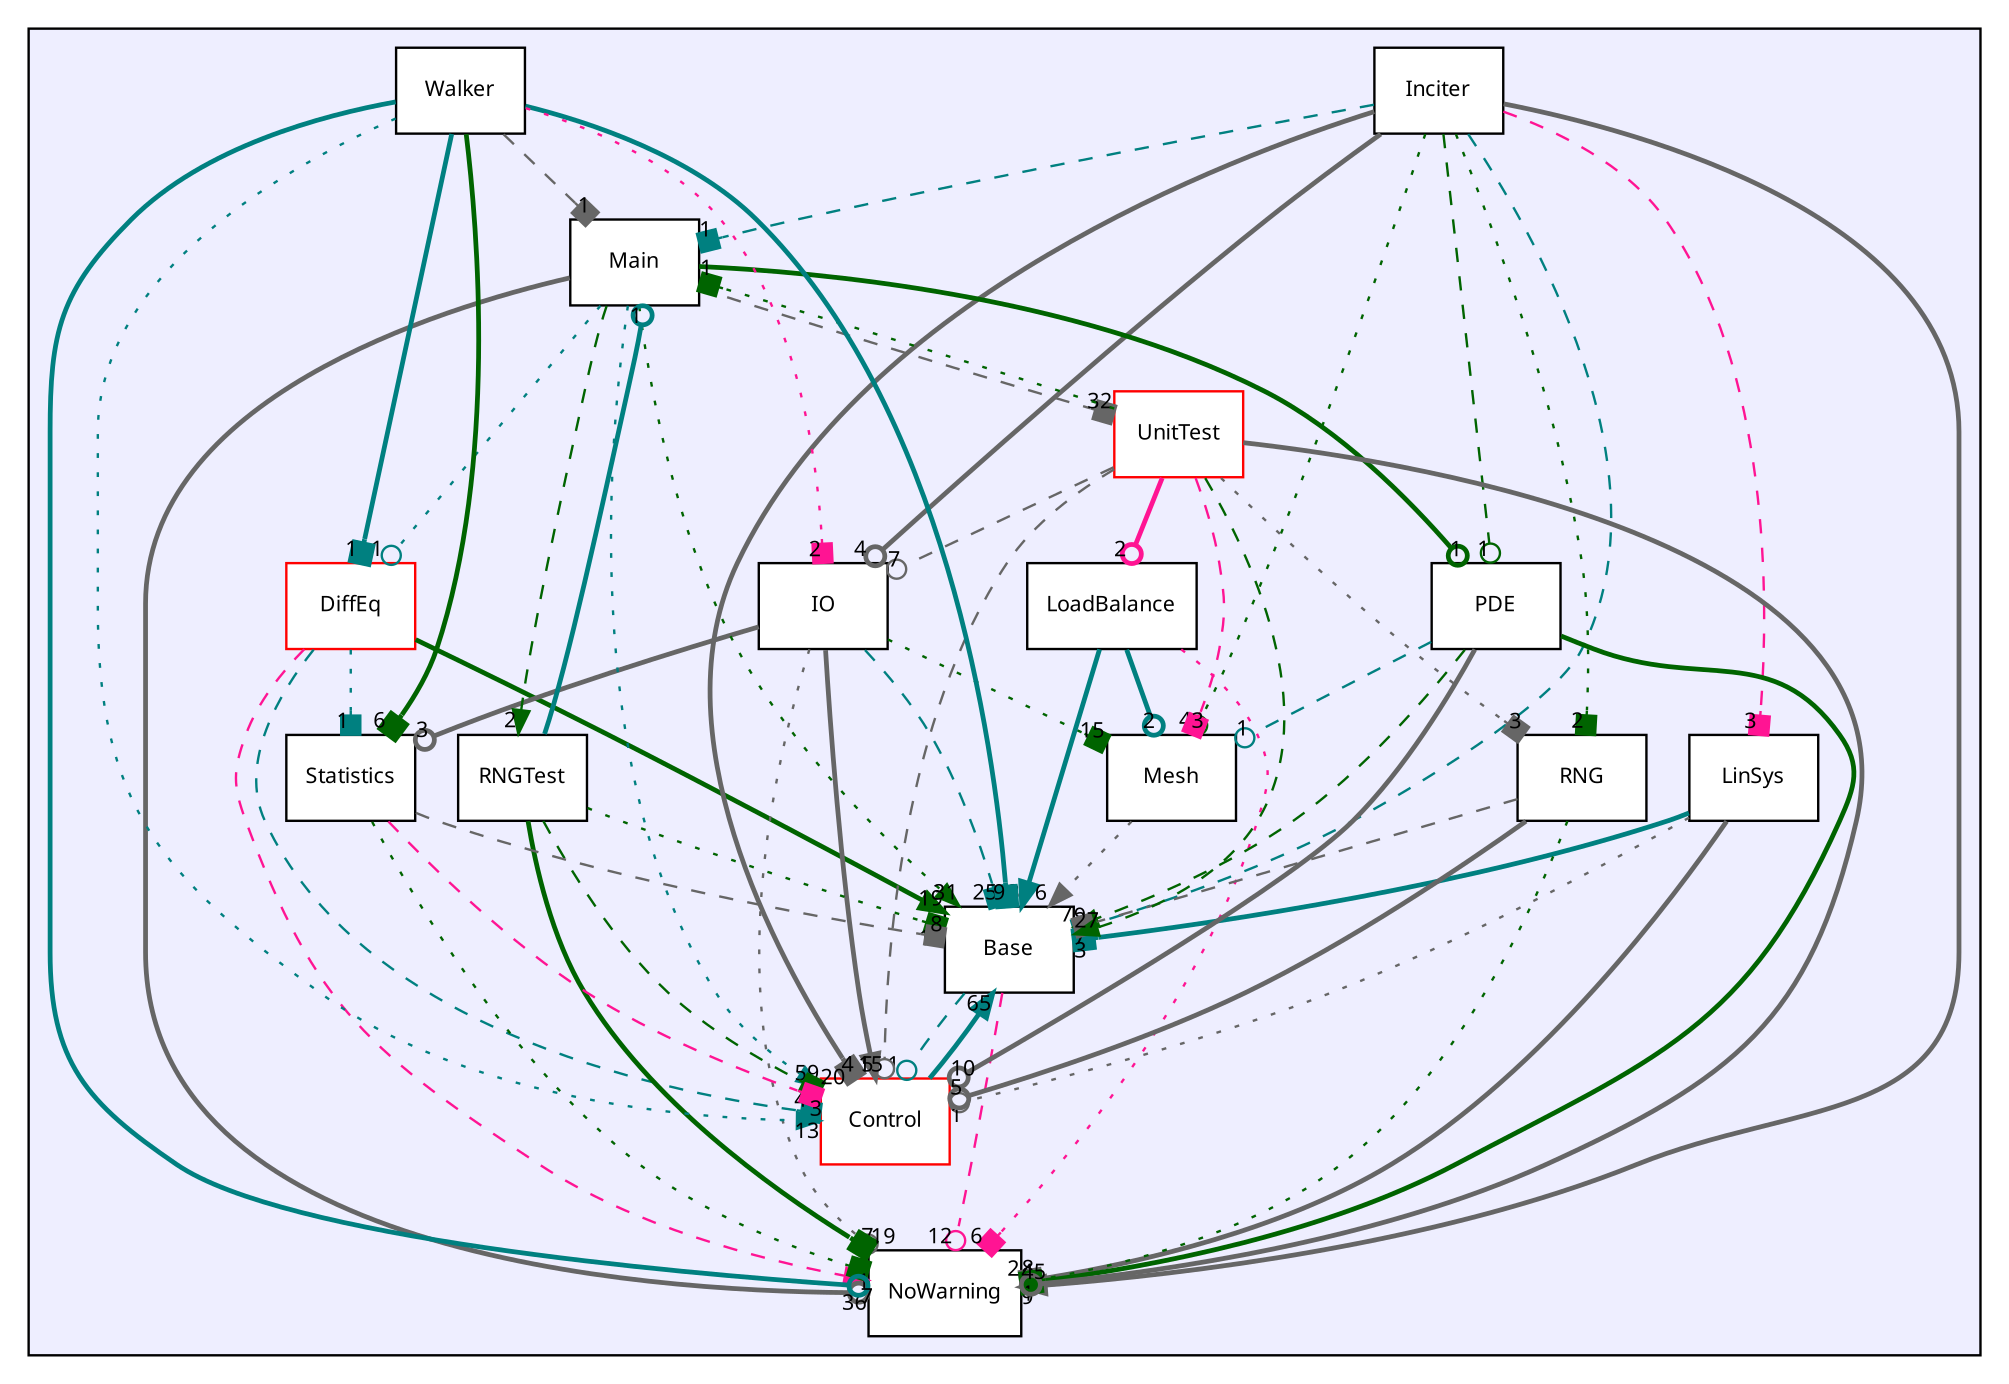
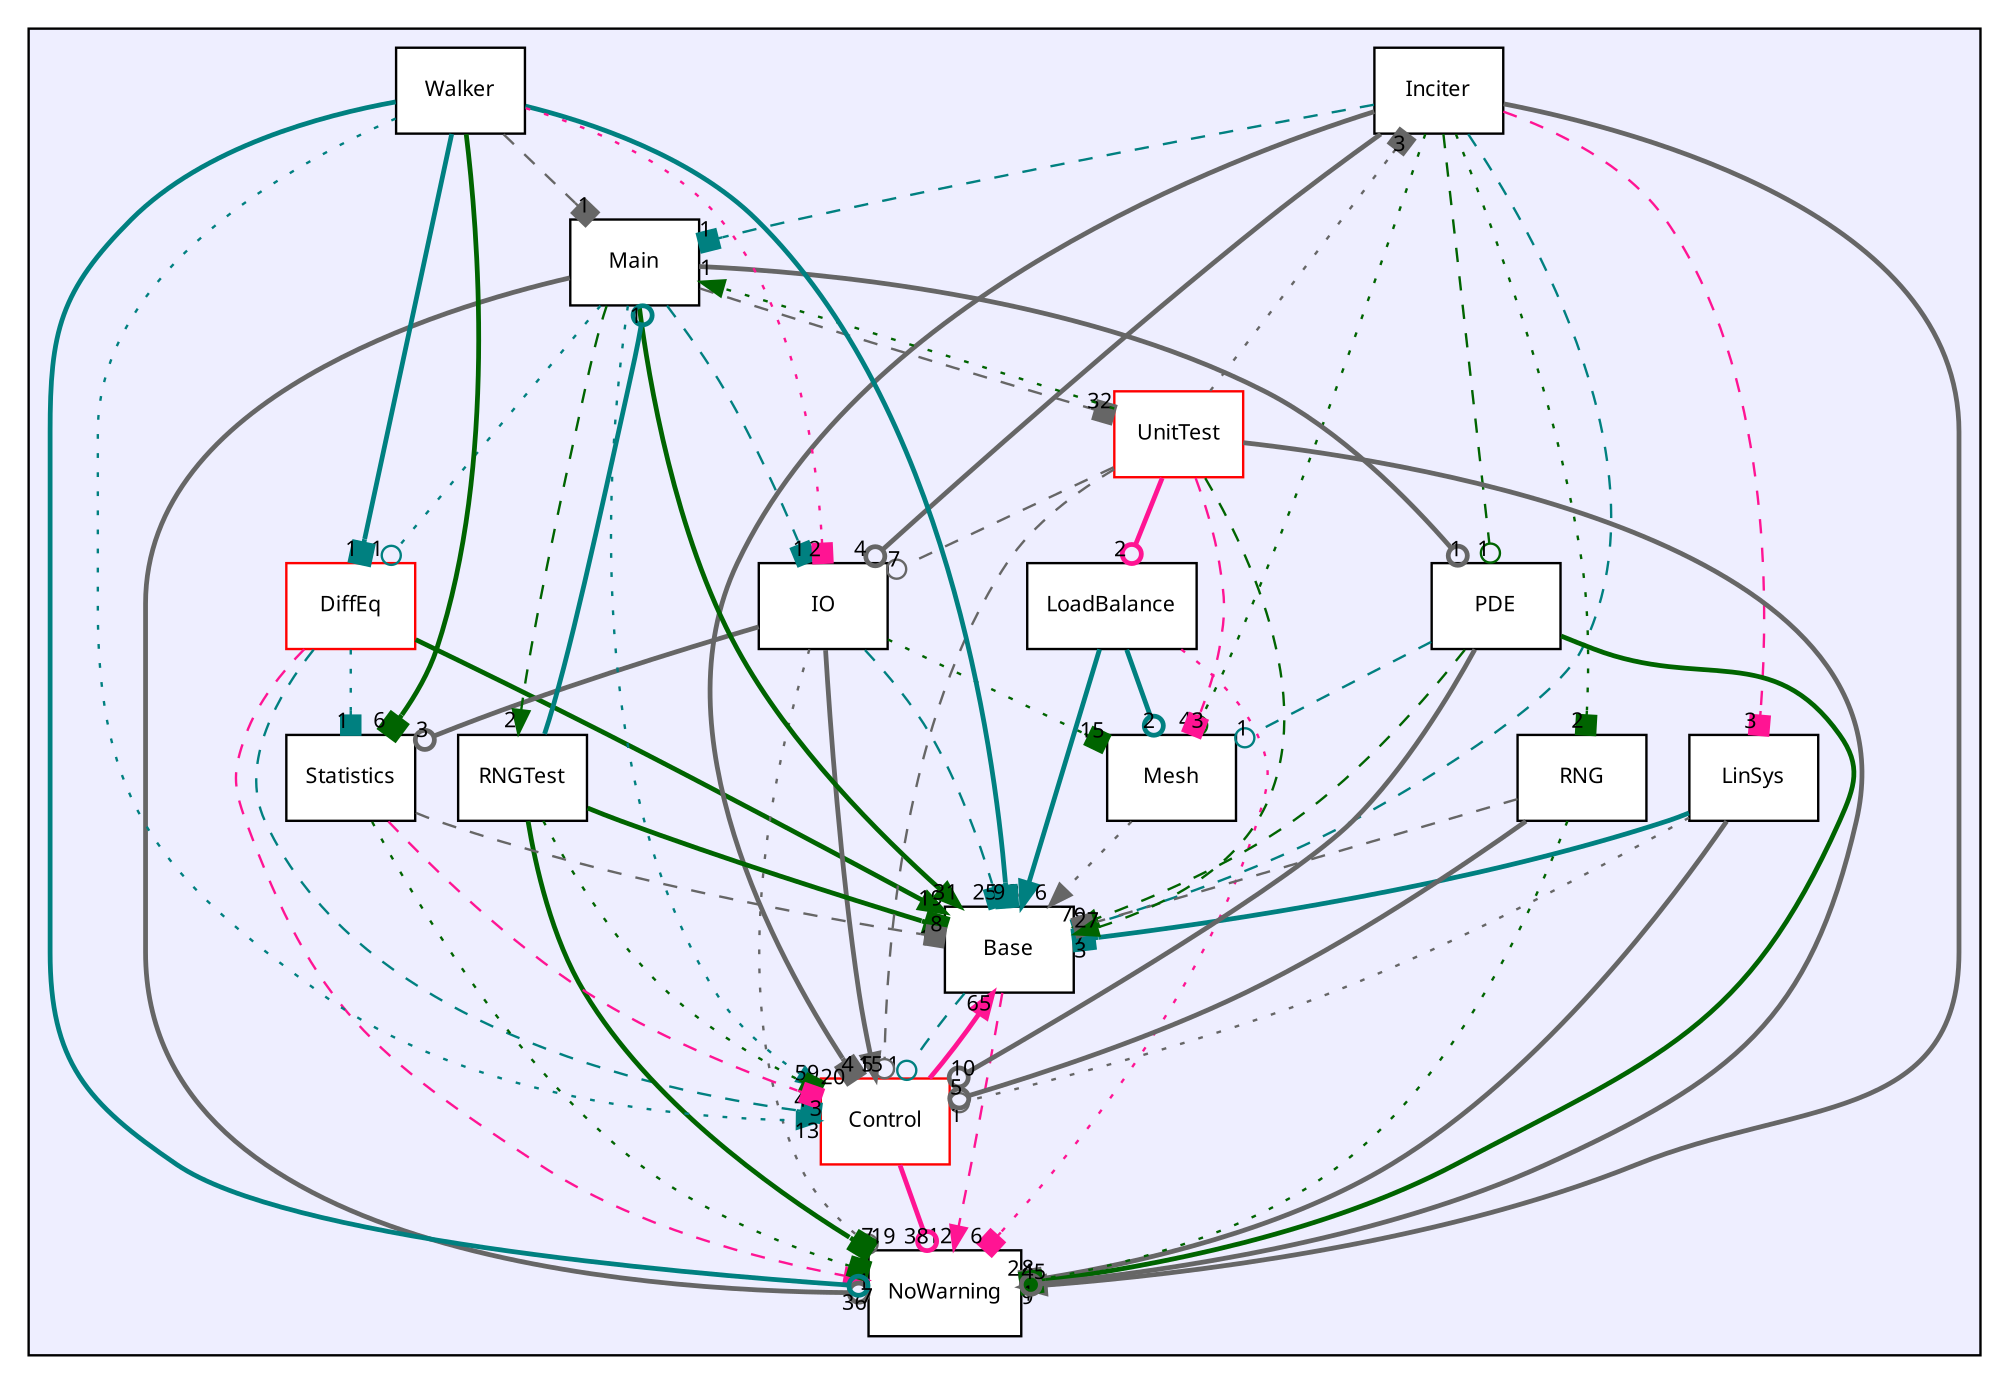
(1107, 330) -> (1107, 330)
(919, 347) -> (919, 347)
none -> (740, 418)
(1358, 605) -> (1302, 272)
(744, 660) -> (744, 660)
(779, 876) -> (779, 876)
(649, 973) -> (649, 973)
(955, 1046) -> (955, 1046)
(980, 1116) -> (980, 1116)
none -> (912, 1198)
